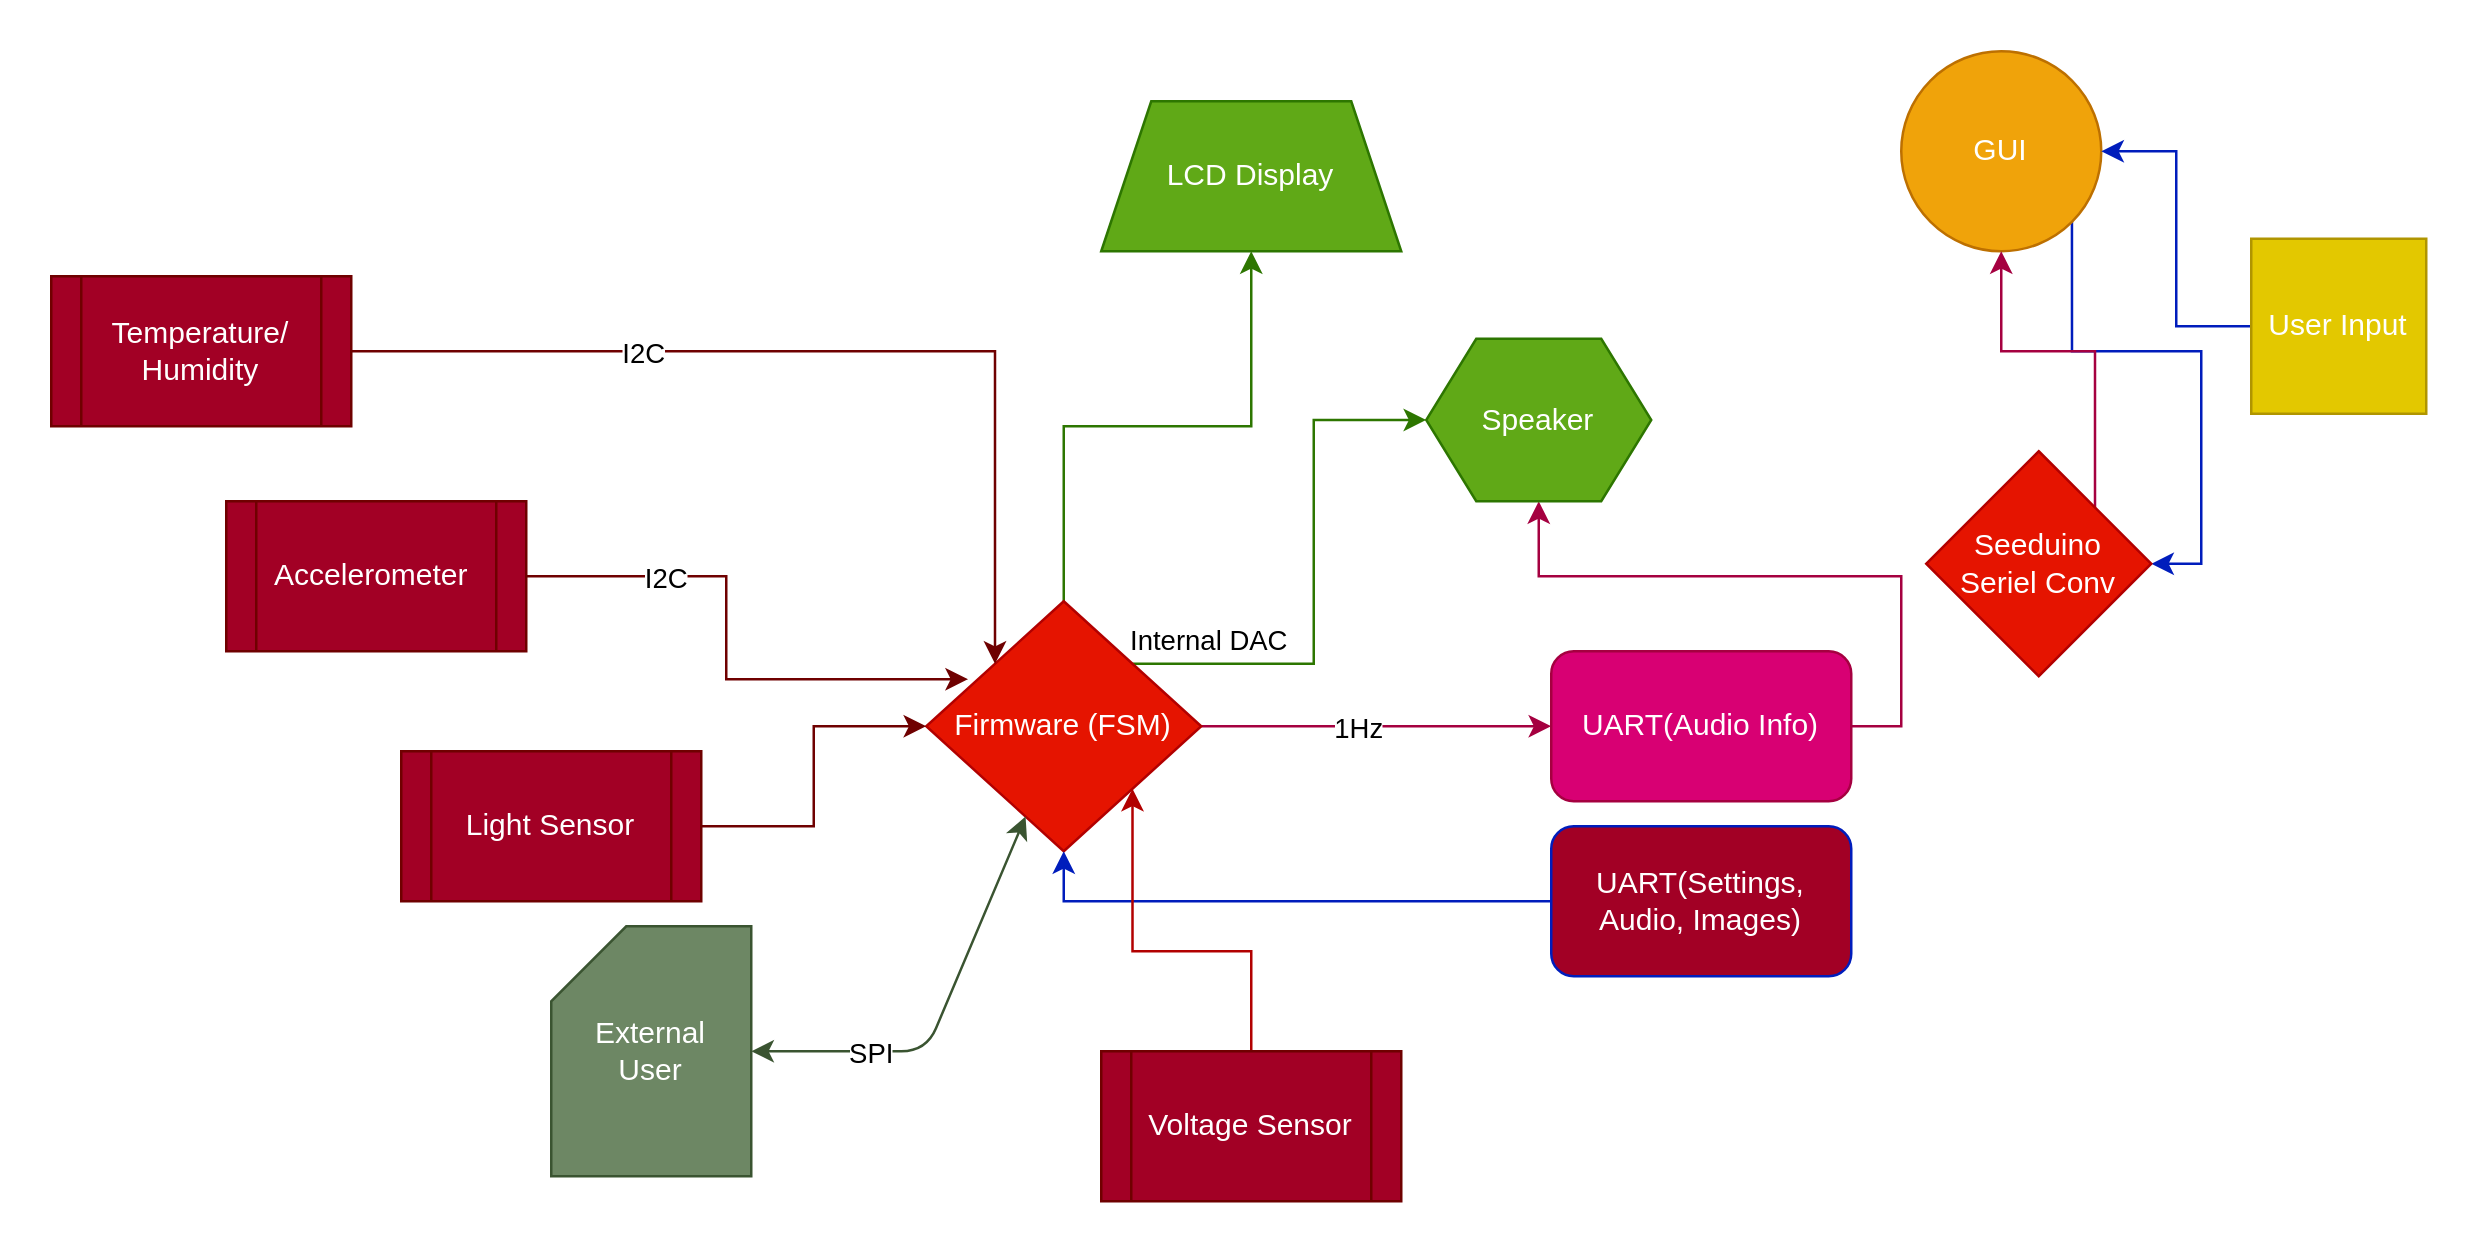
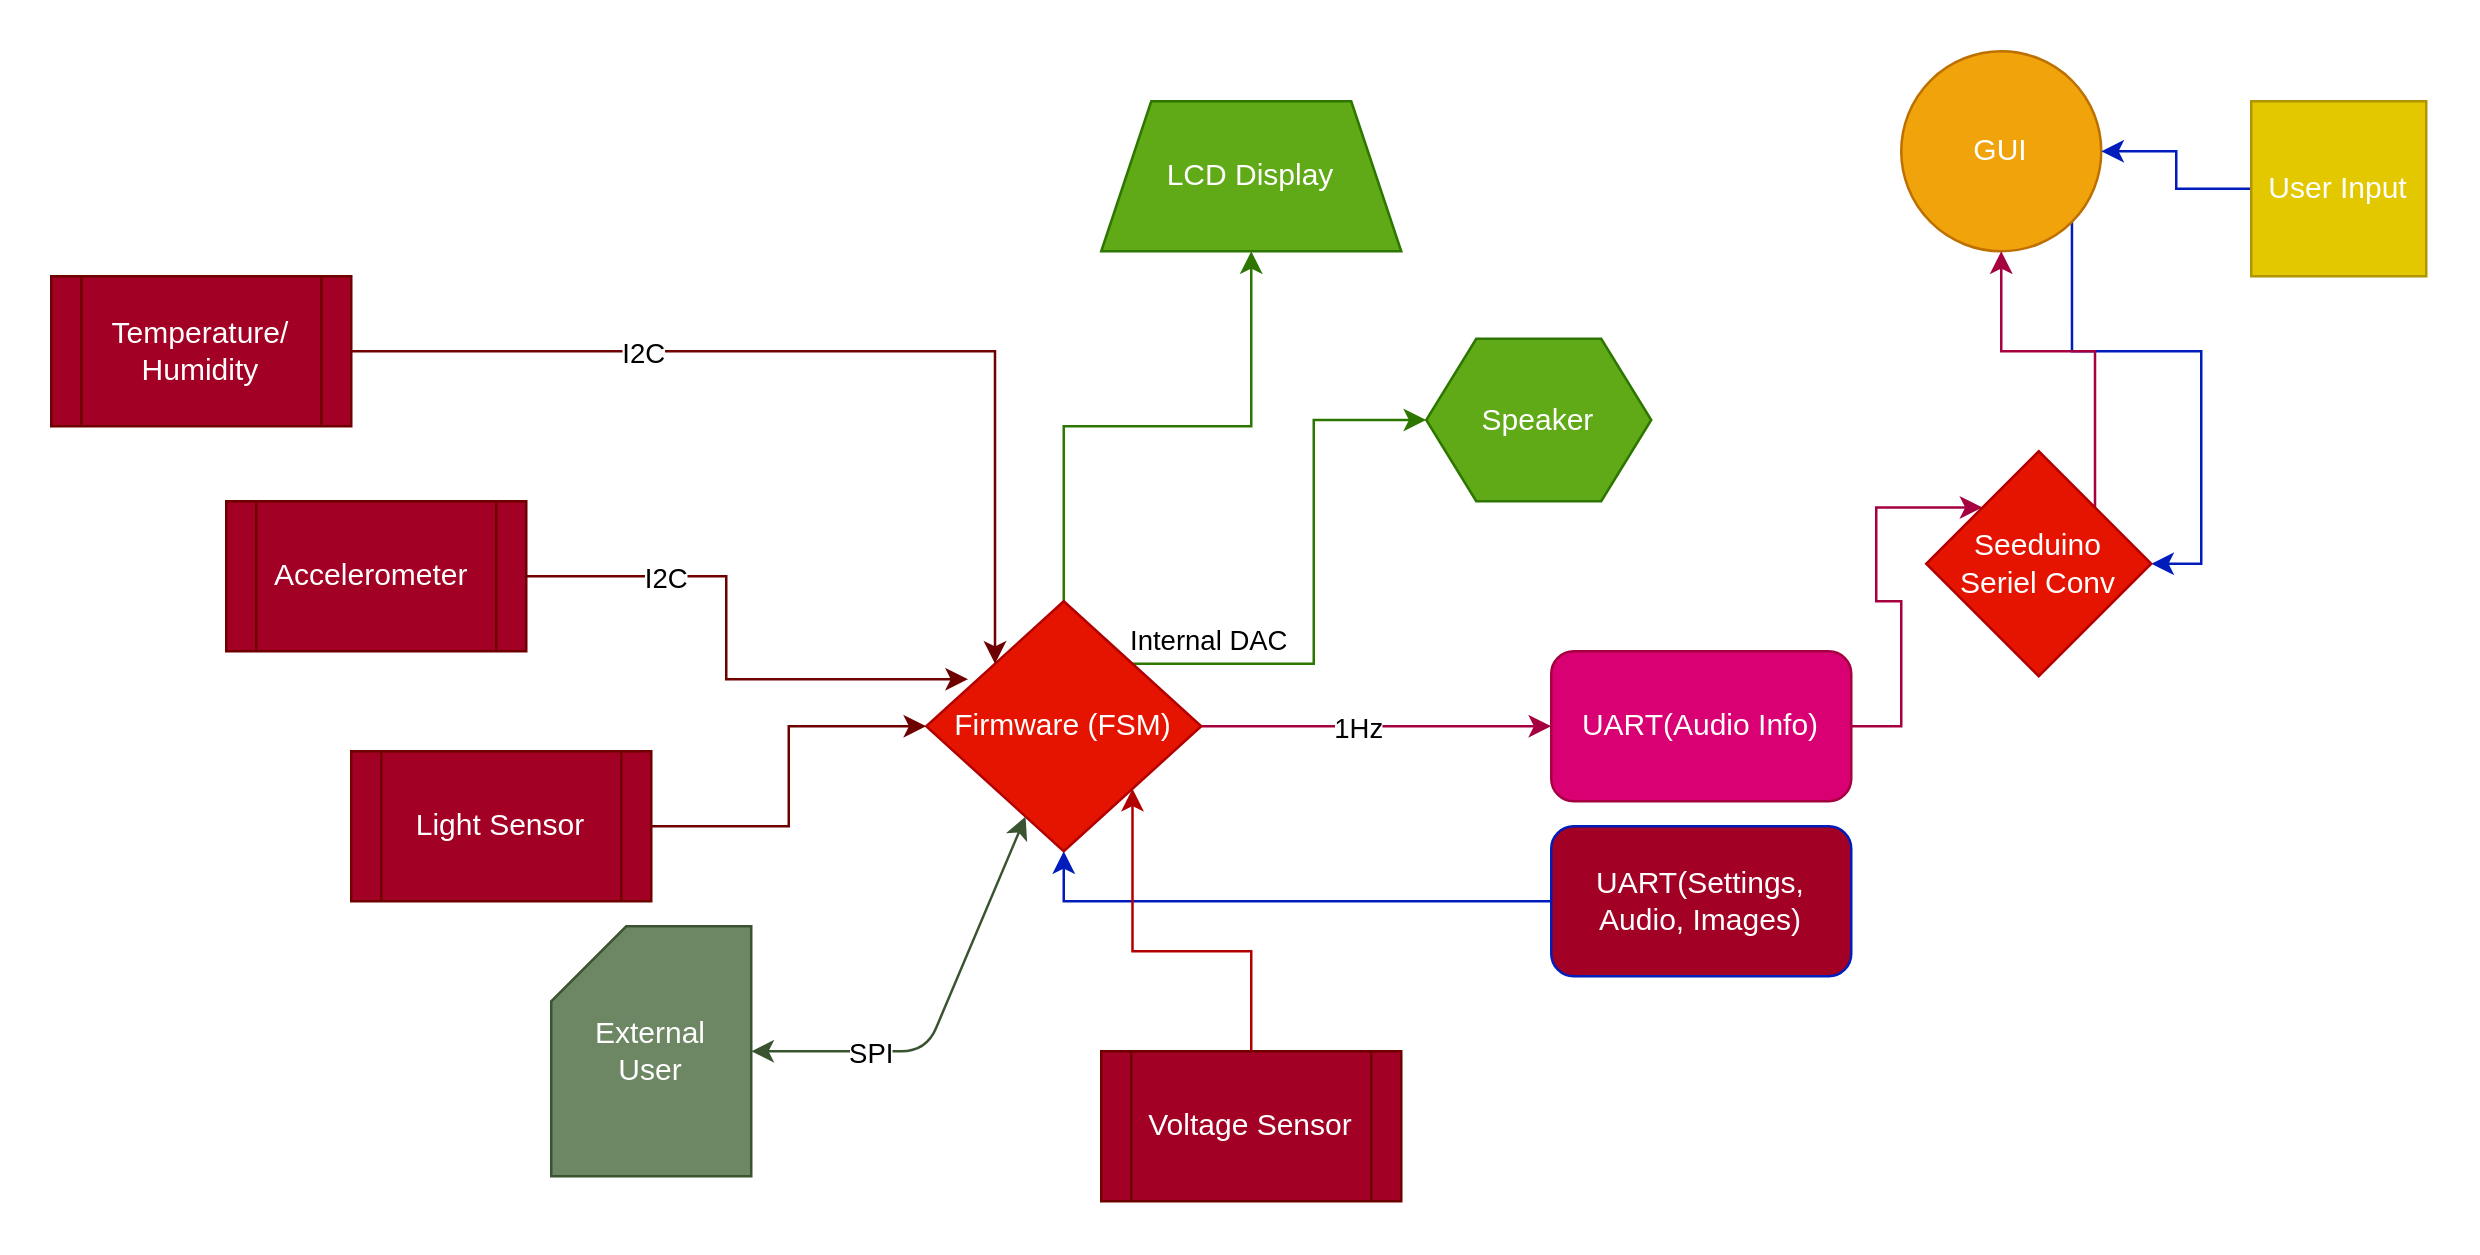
(2339, 326) -> (2339, 189)
(1705, 576) -> (1876, 524)
(551, 826) -> (501, 826)
